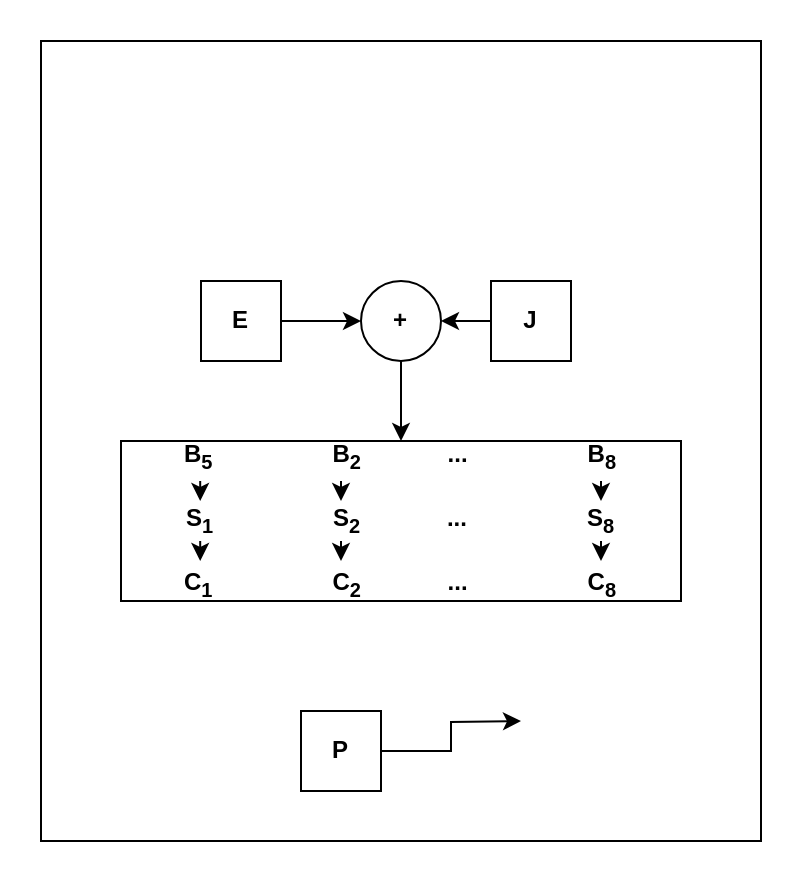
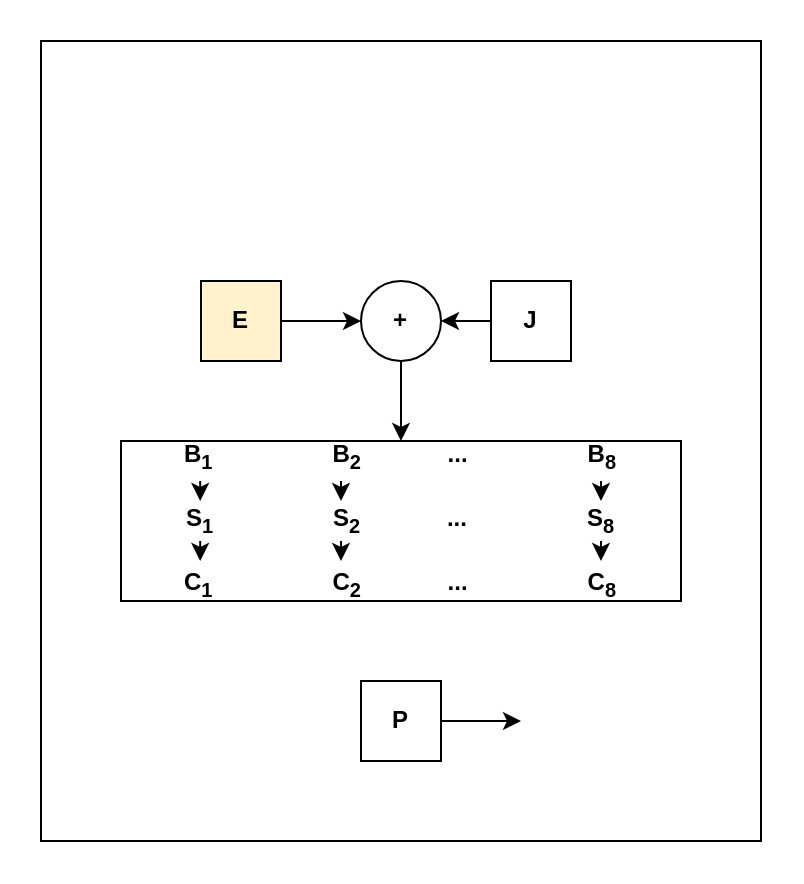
(241, 321) -> (241, 321)
(401, 521) -> (401, 521)
(341, 751) -> (401, 721)
